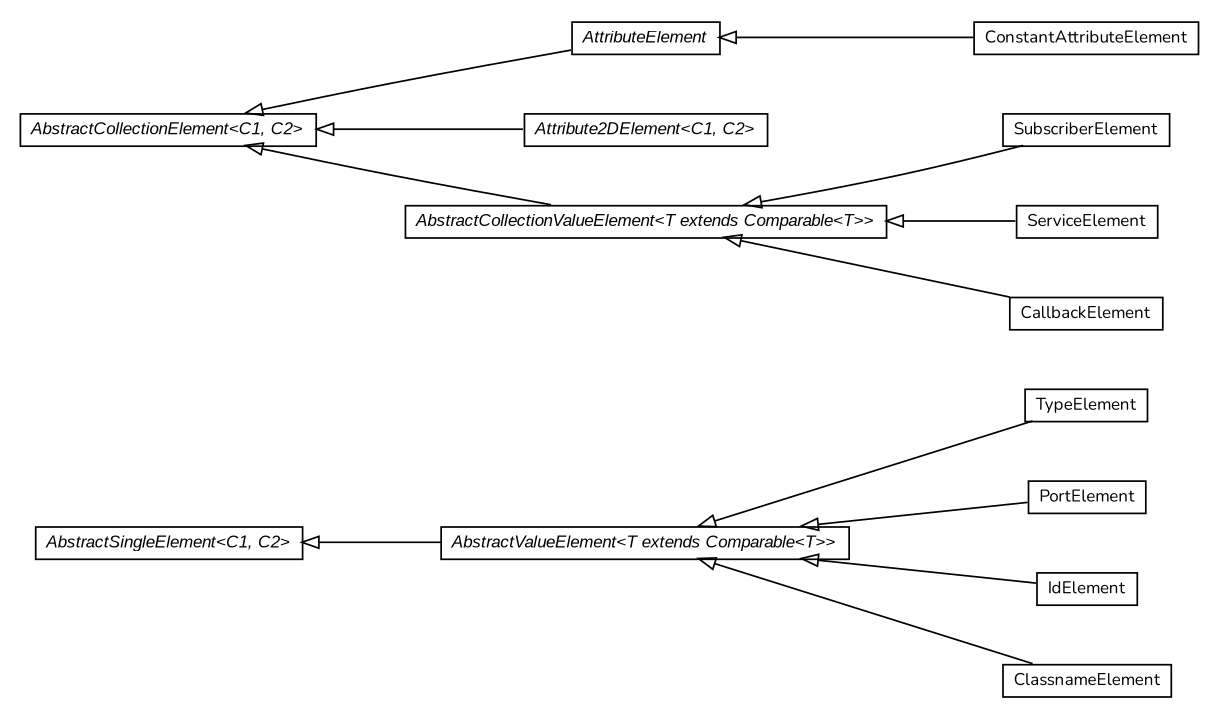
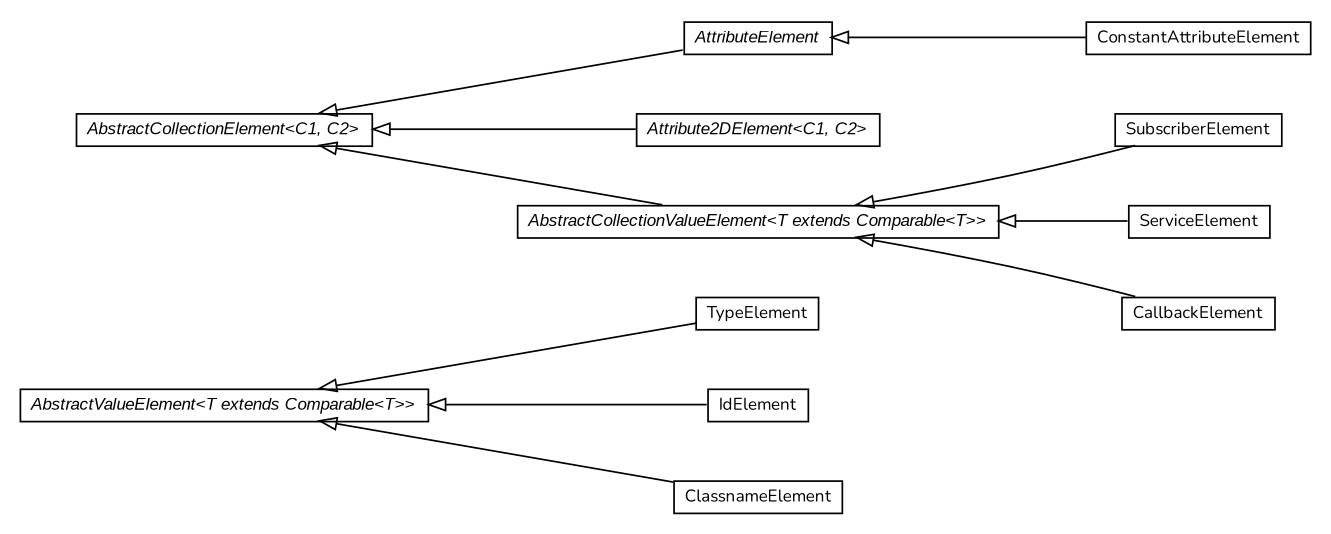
(1086, 496) -> none
(168, 542) -> none
